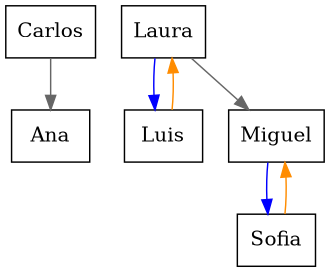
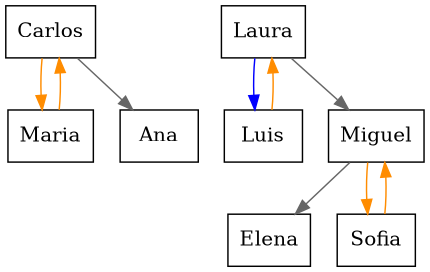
none -> (51, 136)
(267, 181) -> (367, 181)
none -> (269, 240)
